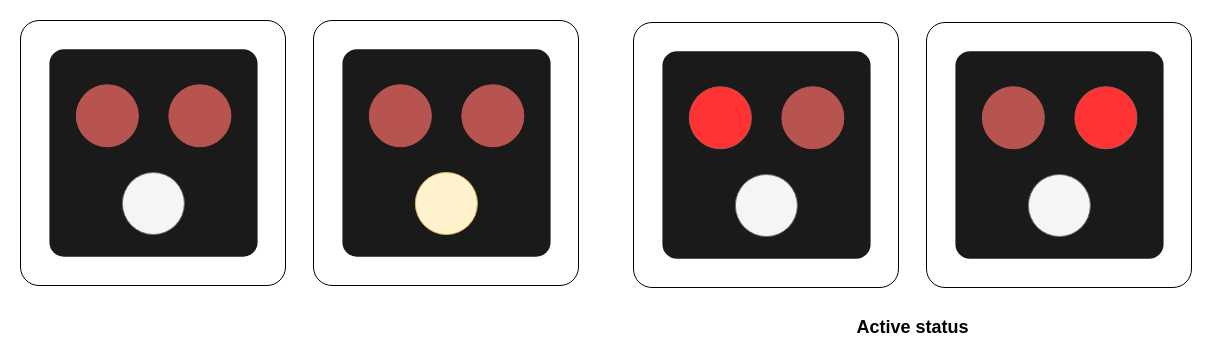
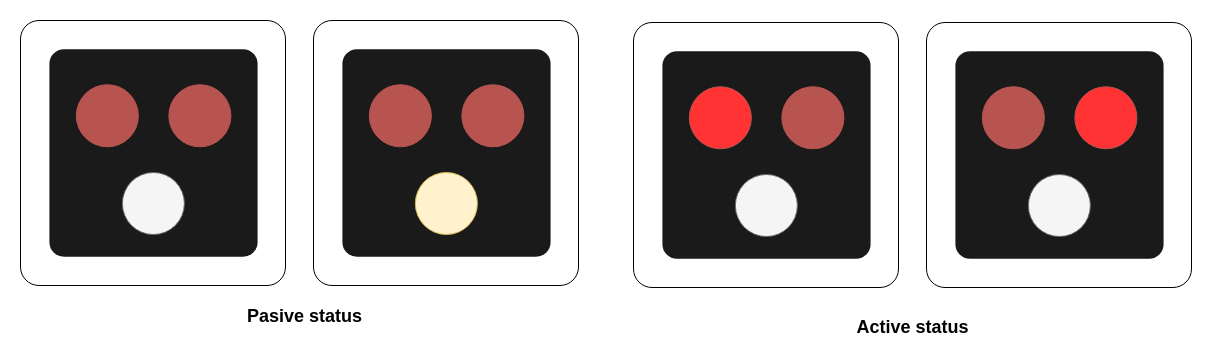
none -> (305, 317)
